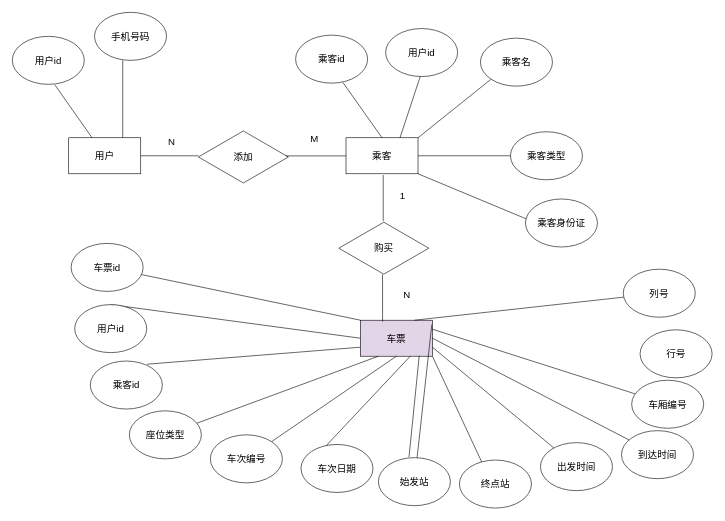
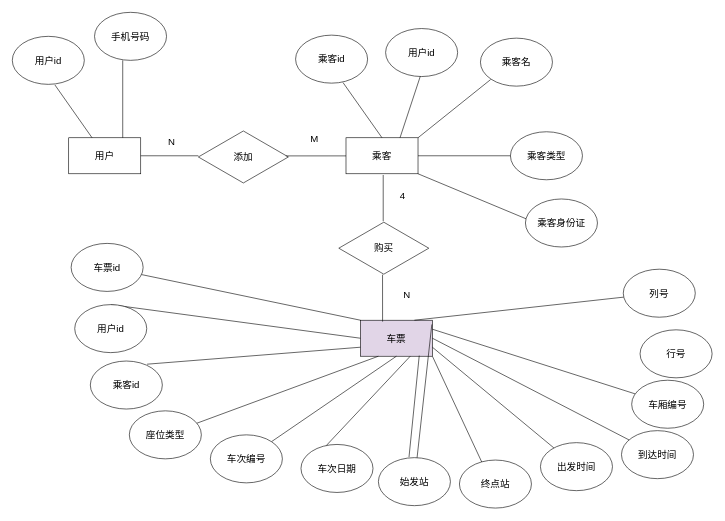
(403, 195) -> (403, 195)
